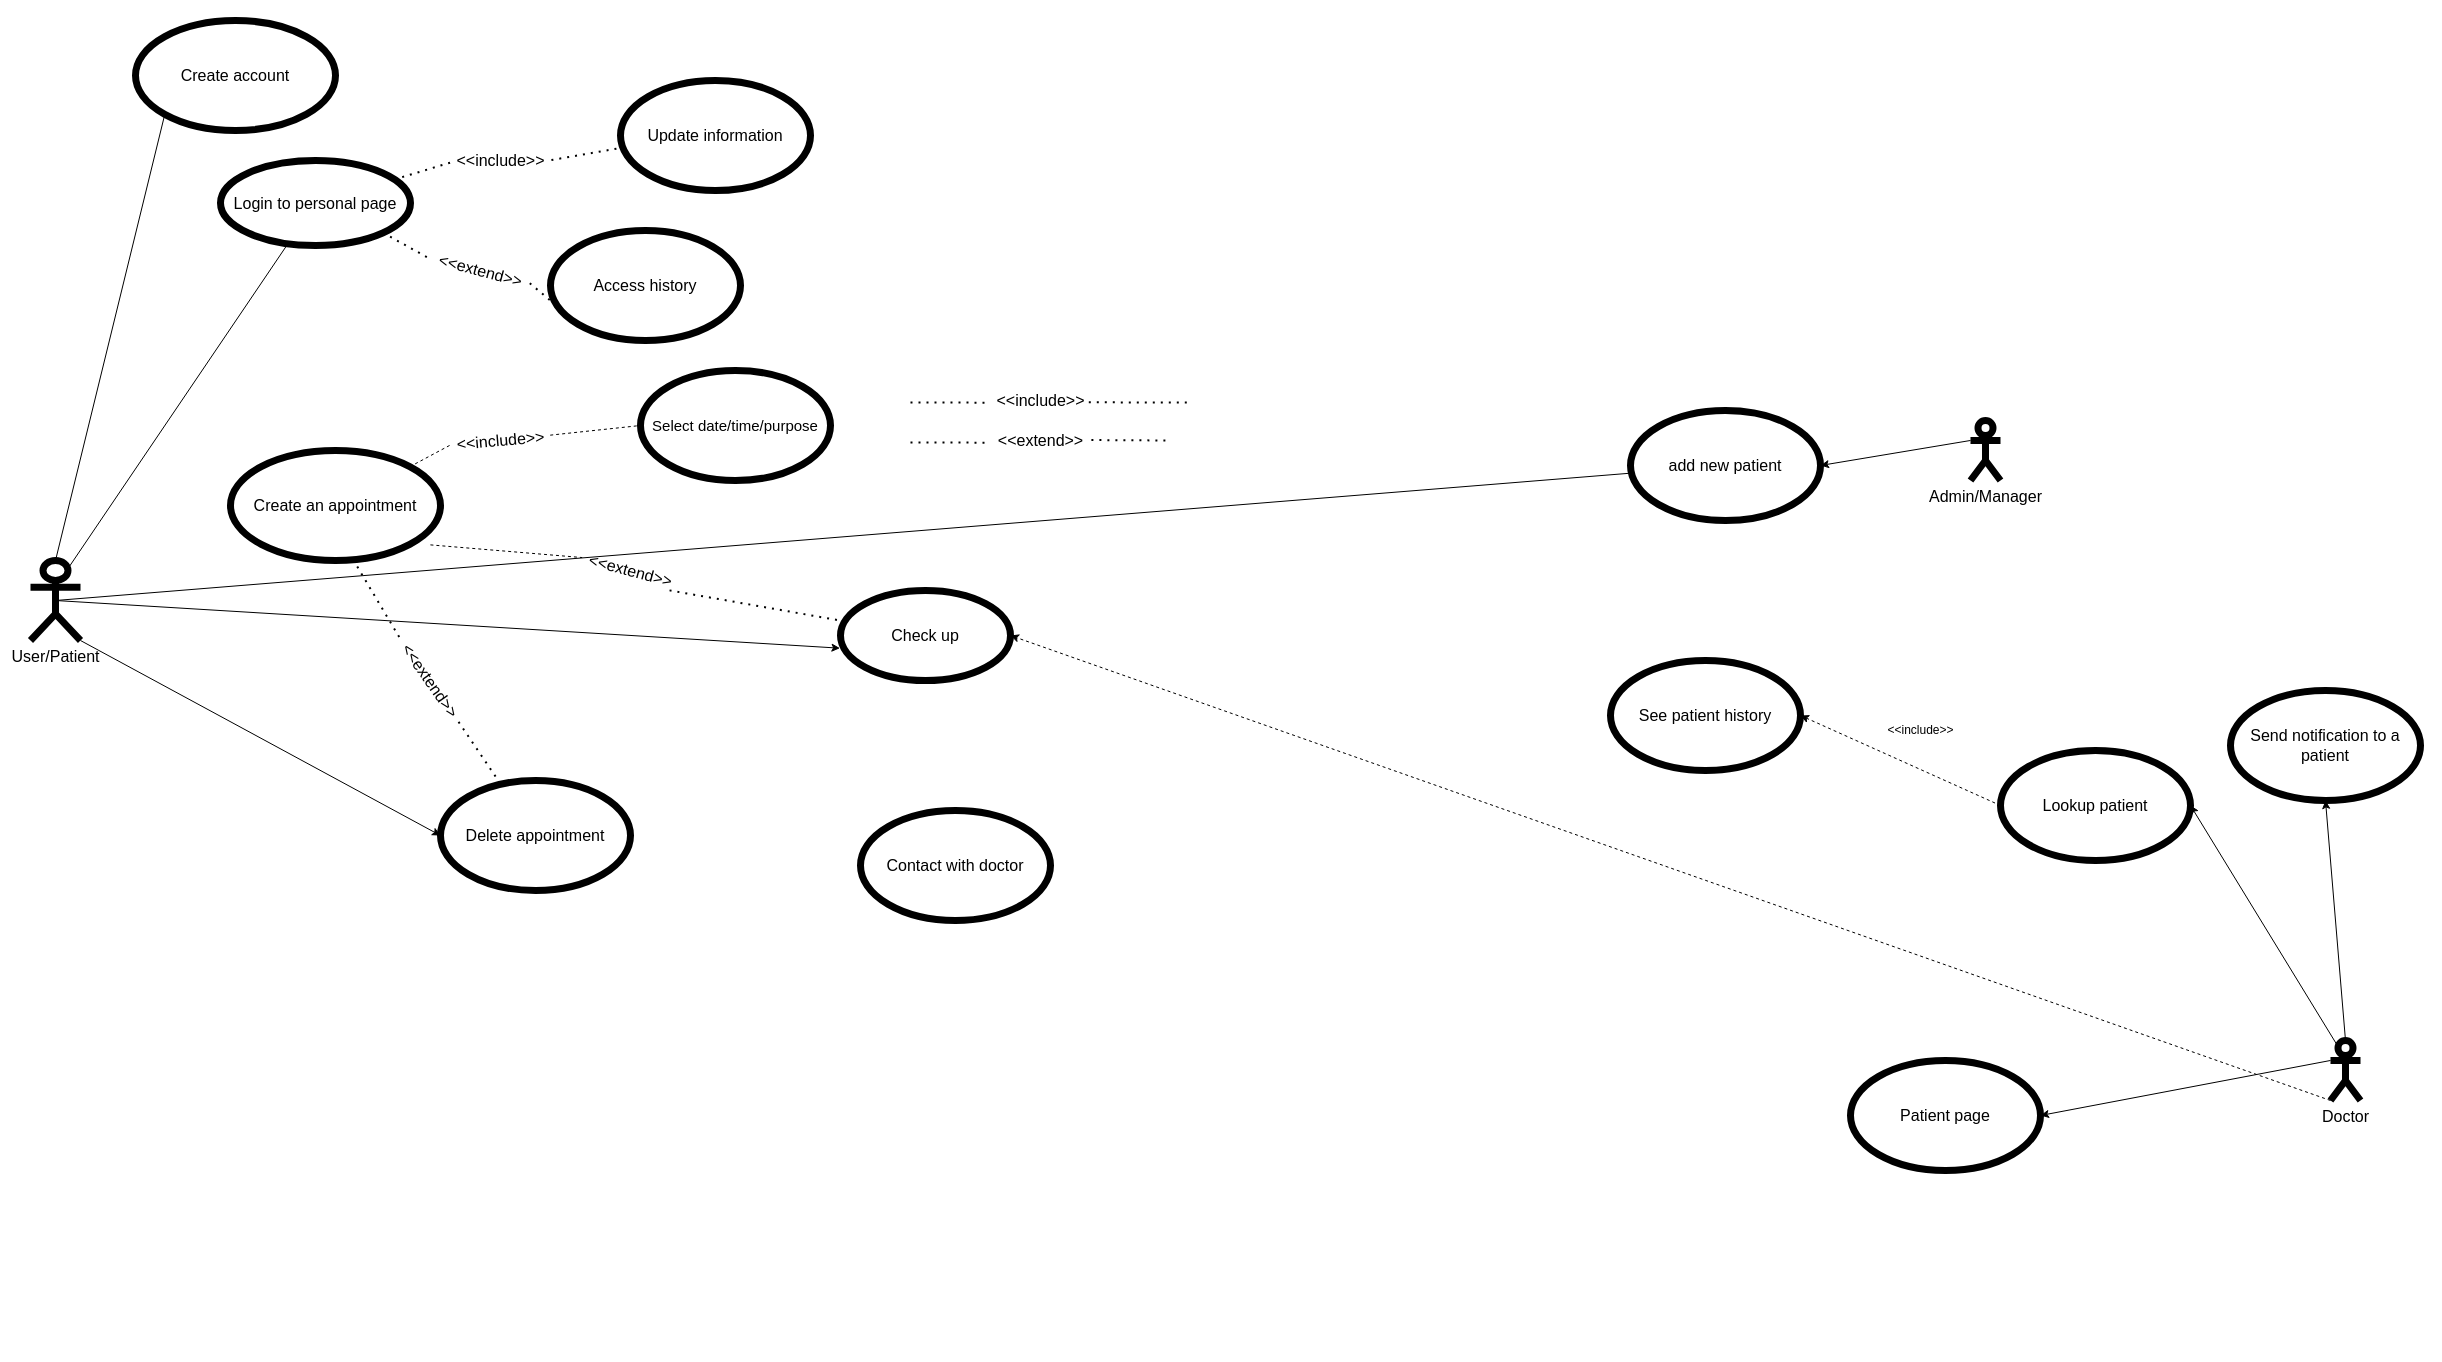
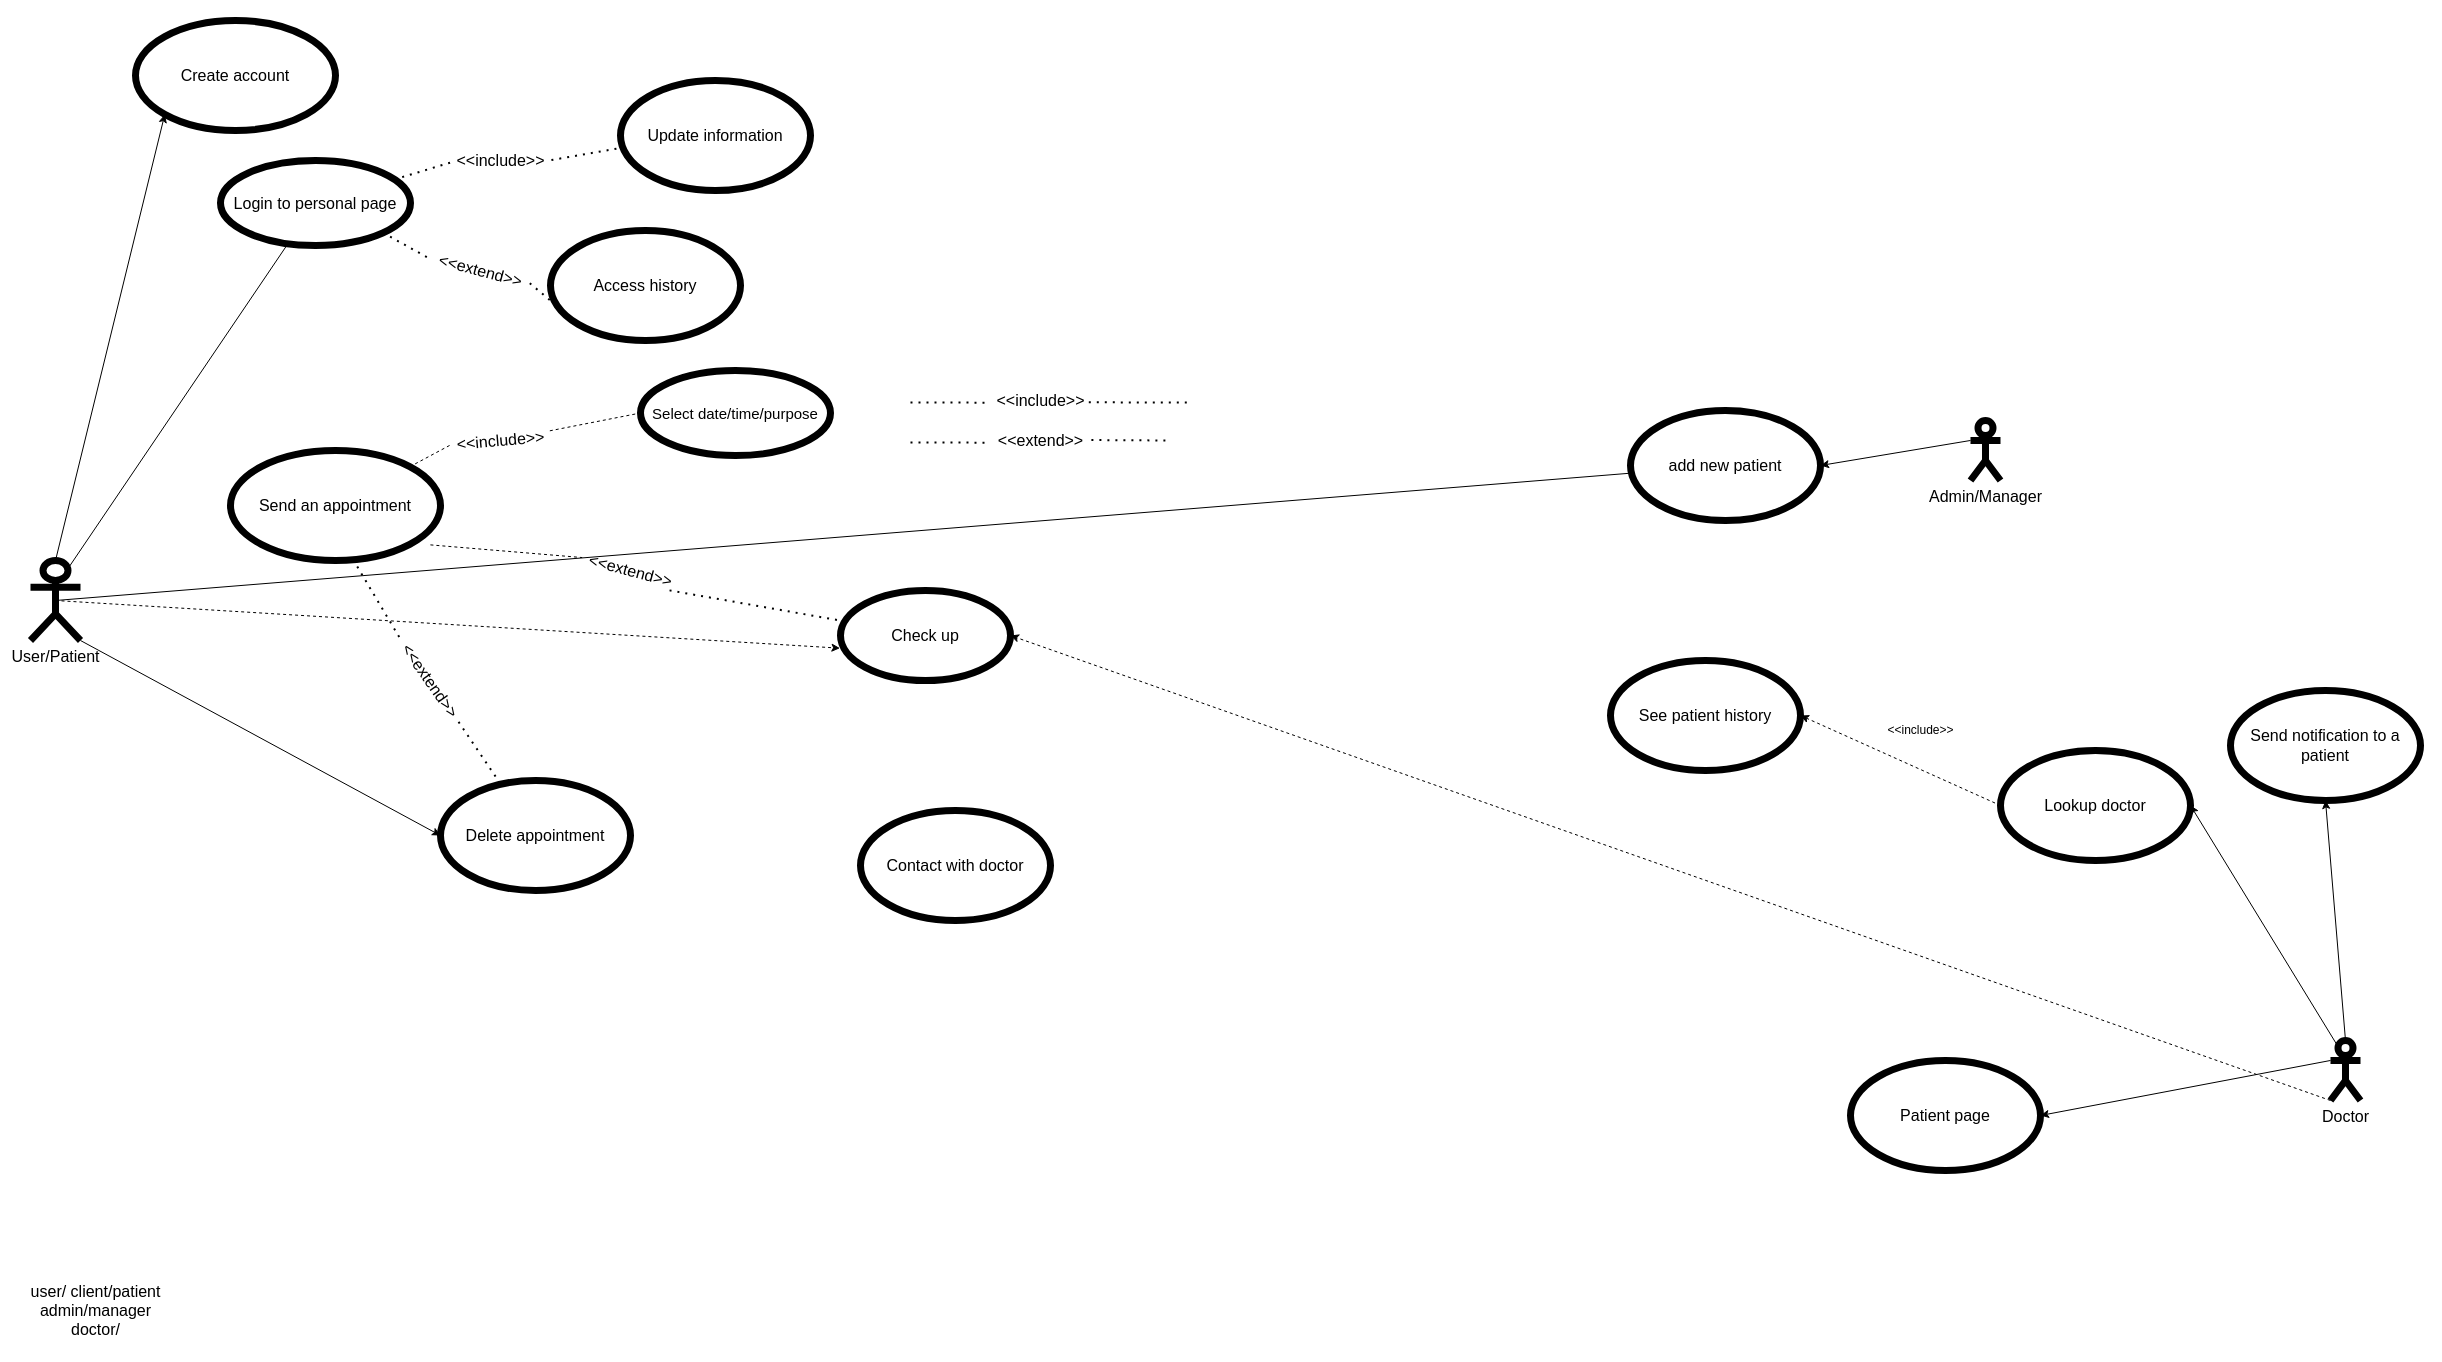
(163, 120) -> (163, 123)
(736, 426) -> (736, 413)
(336, 506) -> (336, 506)
(448, 624) -> (448, 624)
(2096, 806) -> (2096, 806)
none -> (96, 1311)
